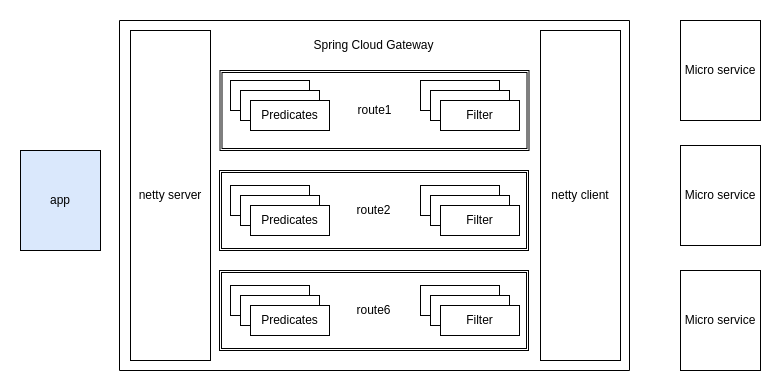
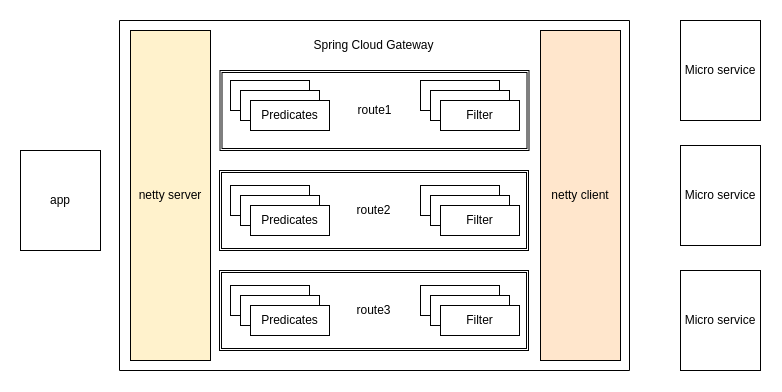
(171, 196) -> (171, 196)
(581, 196) -> (581, 196)
(61, 201) -> (61, 201)
(374, 311) -> (374, 311)
